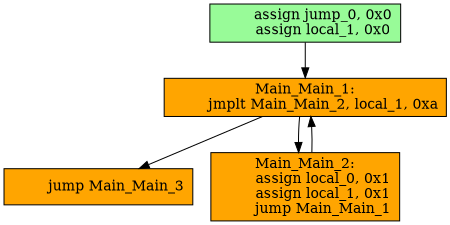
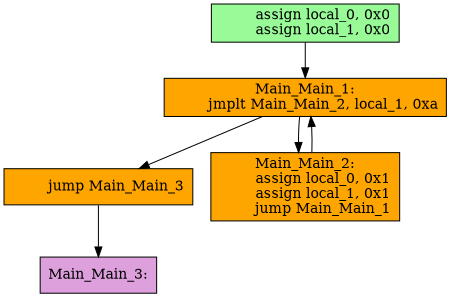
(305, 23) -> (305, 23)
none -> (98, 275)
